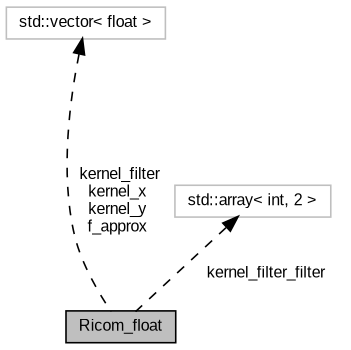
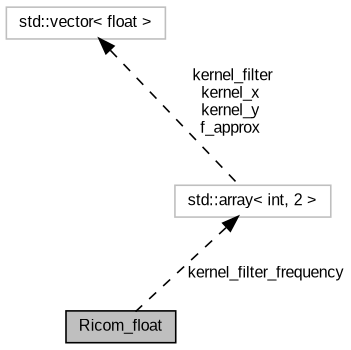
(68, 187) -> (175, 118)
(264, 274) -> (264, 274)
